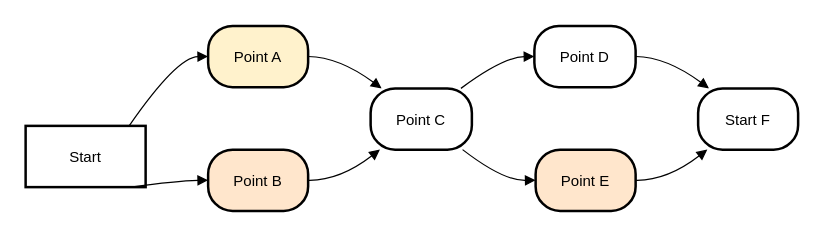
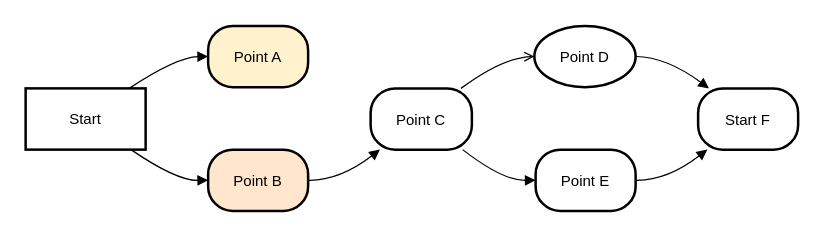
(585, 56) -> (585, 56)
(501, 63) -> (505, 62)
(343, 64) -> none
(86, 156) -> (86, 119)
(586, 180) -> (586, 180)
